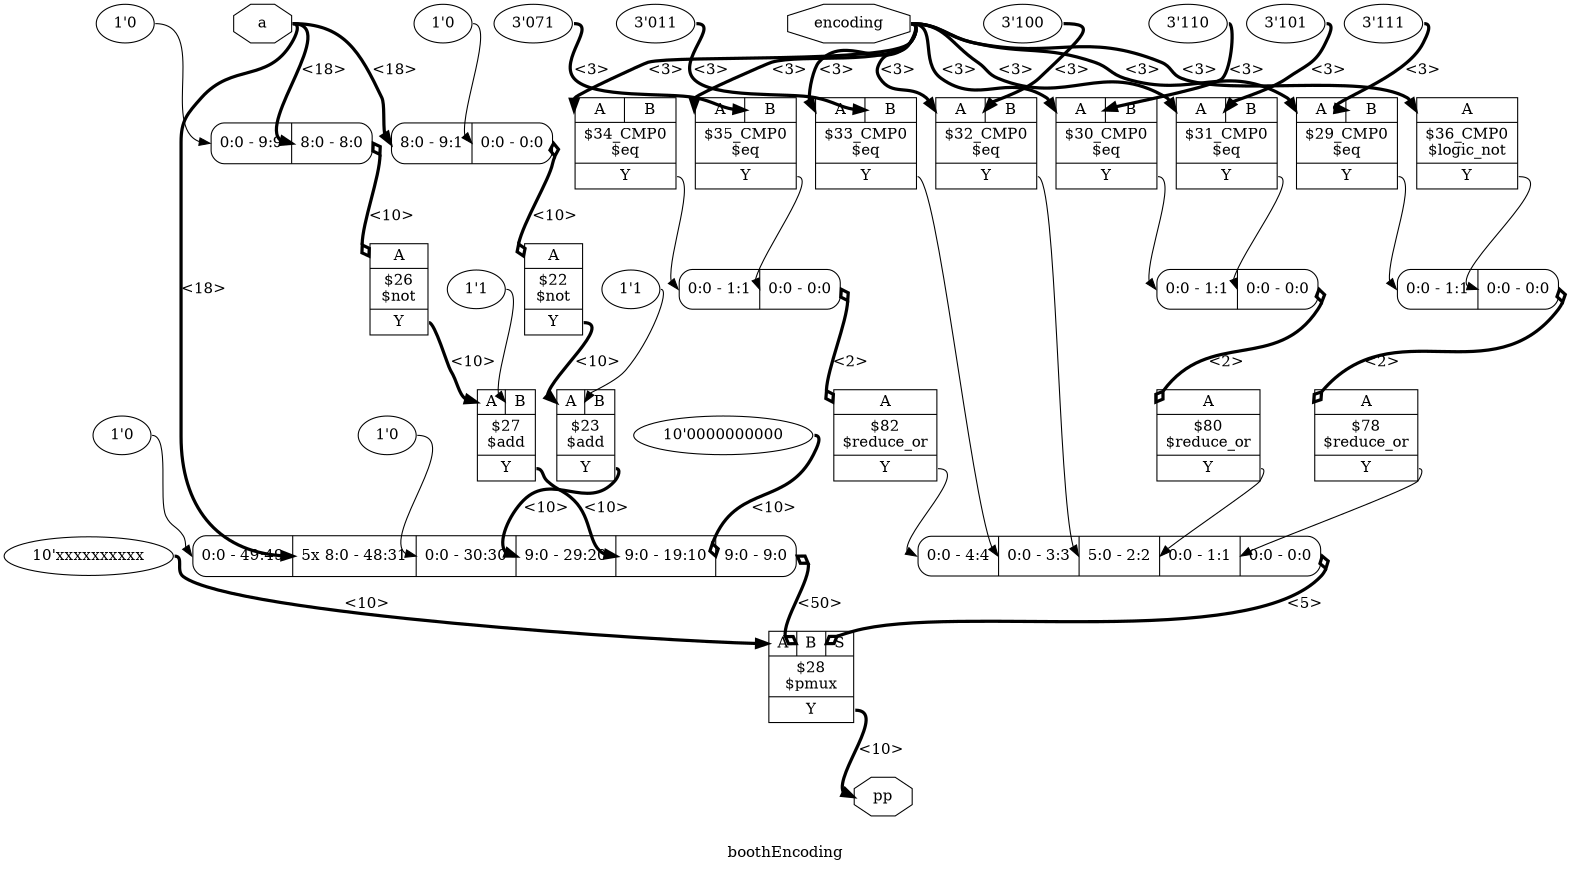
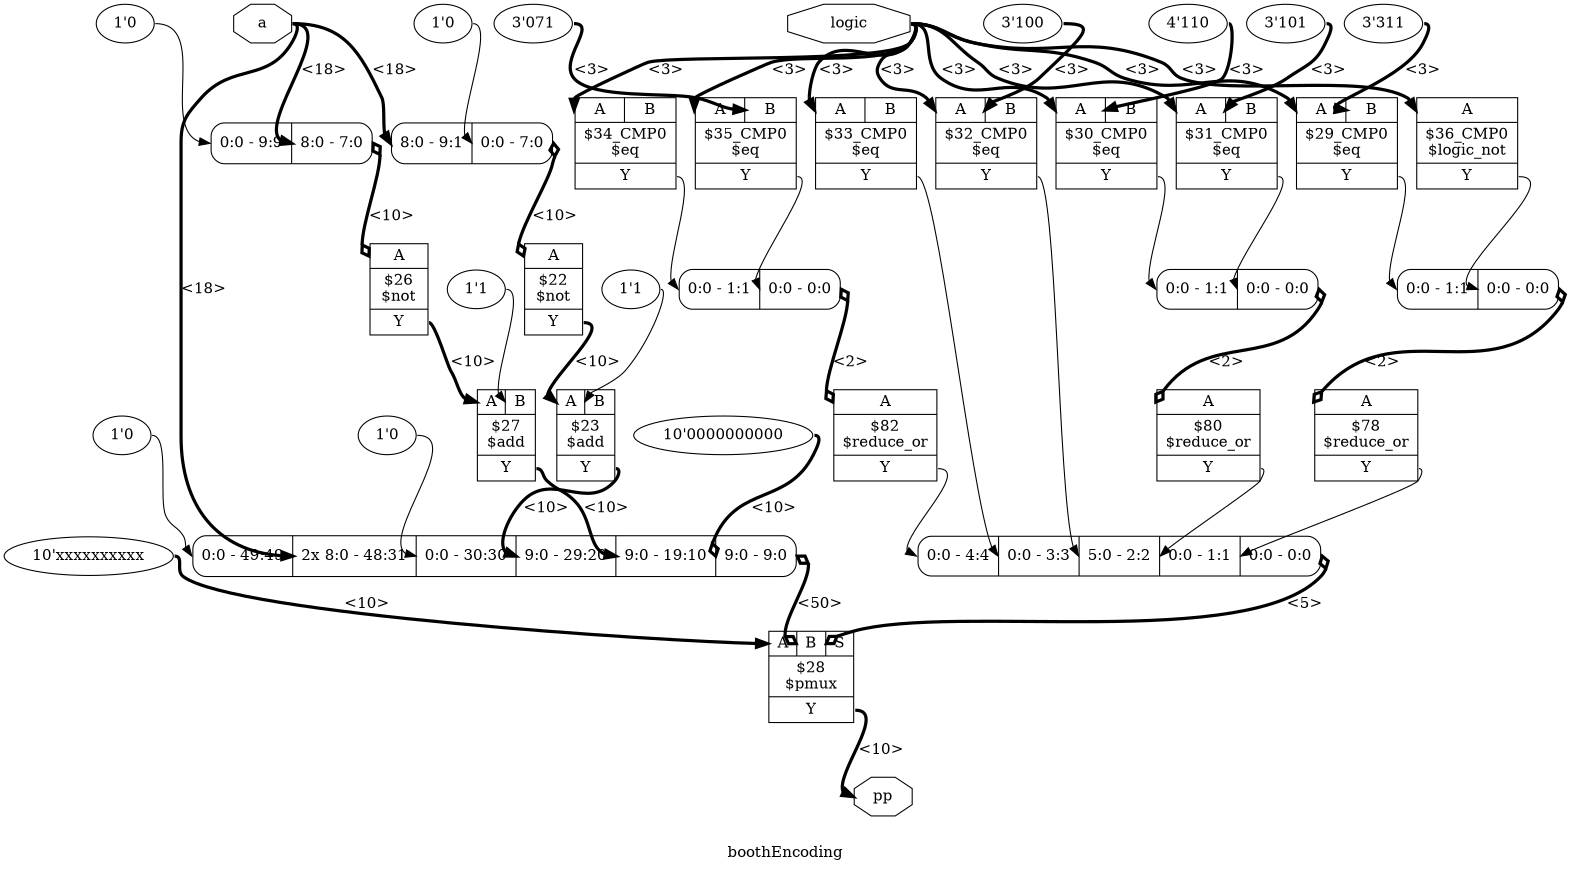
(656, 24) -> none
(849, 24) -> (849, 24)
(1188, 24) -> (1188, 24)
(1383, 24) -> (1383, 24)
(332, 143) -> (332, 143)
(512, 143) -> (512, 143)
(354, 556) -> (354, 556)
